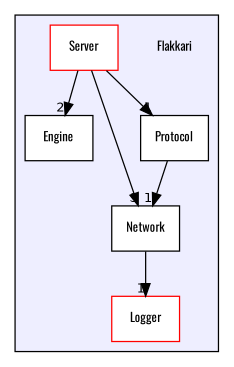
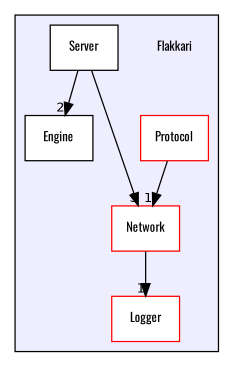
(84, 48) -> (84, 48)
(125, 89) -> none
(175, 138) -> (175, 138)
(146, 229) -> (146, 229)
